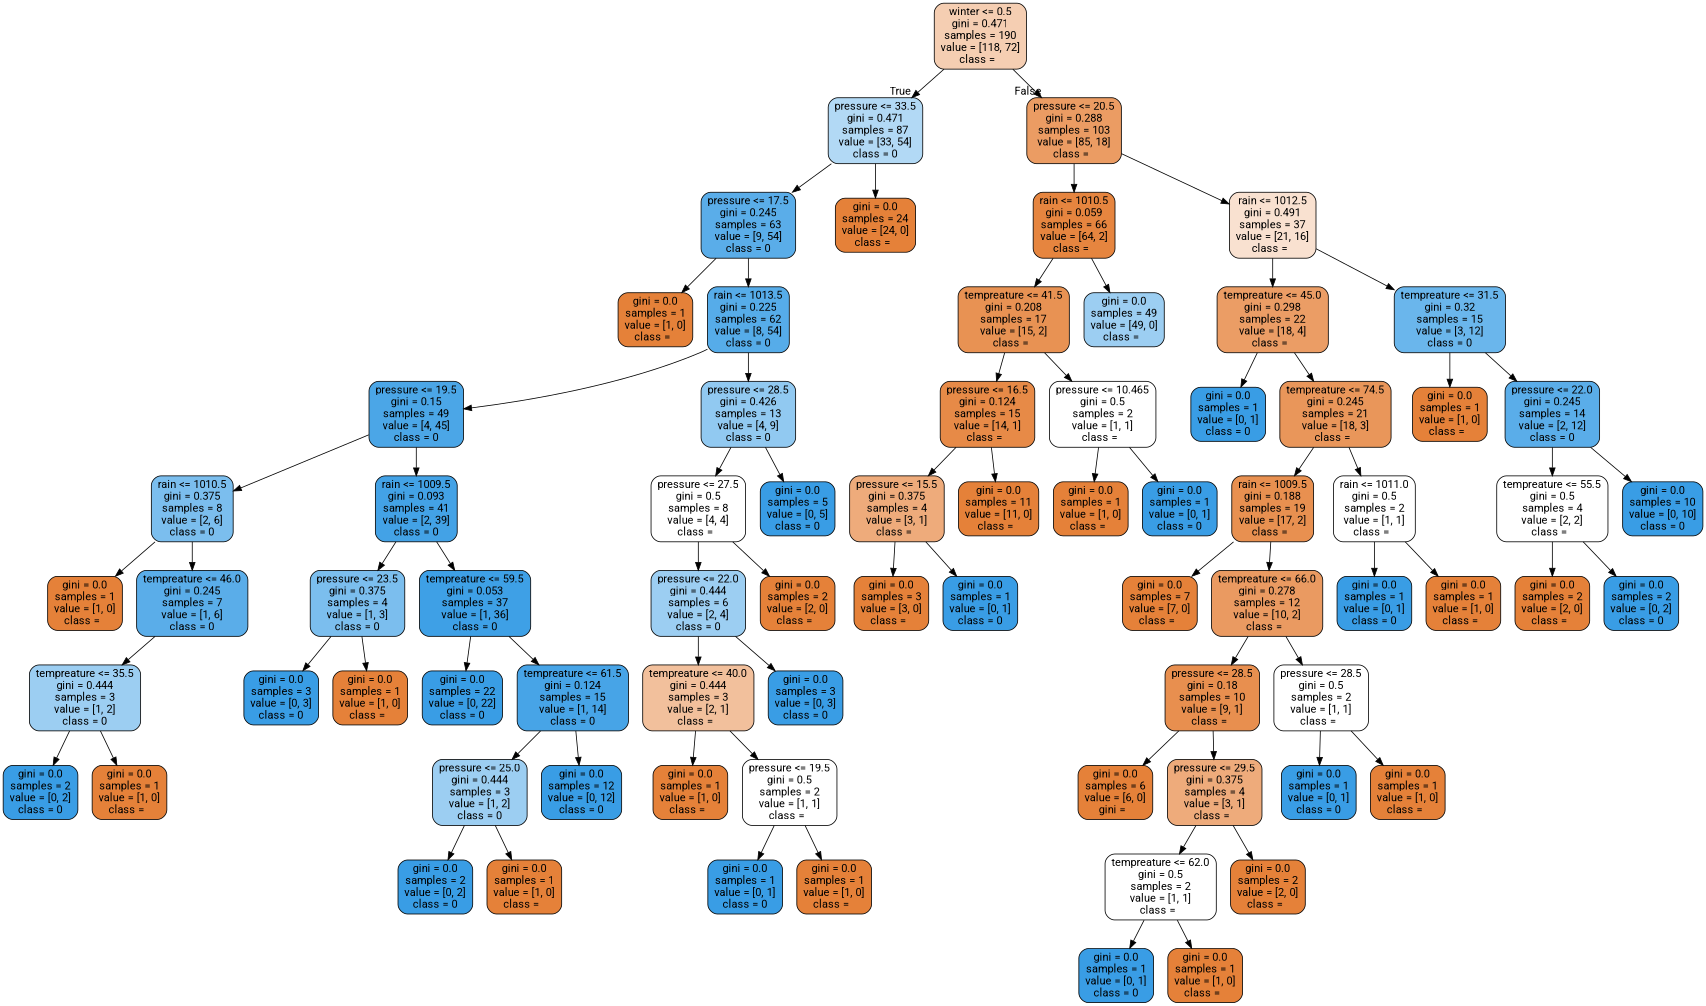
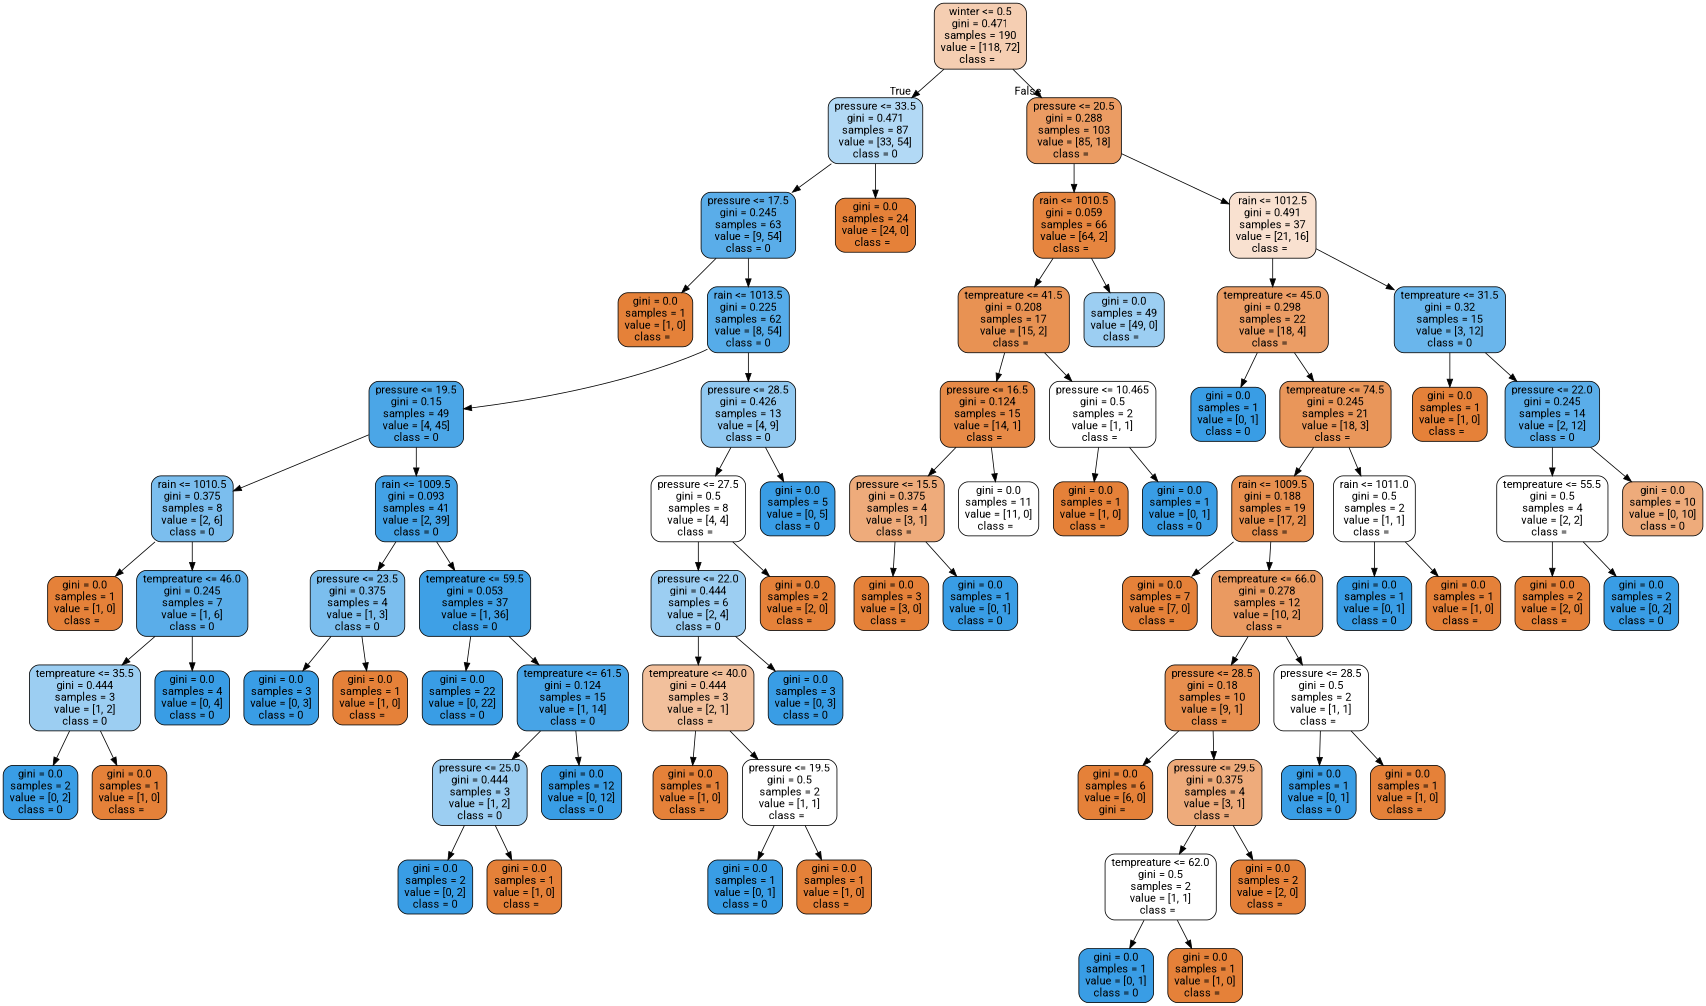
(999, 509) -> (999, 509)
(1663, 509) -> (1663, 509)
none -> (192, 698)
